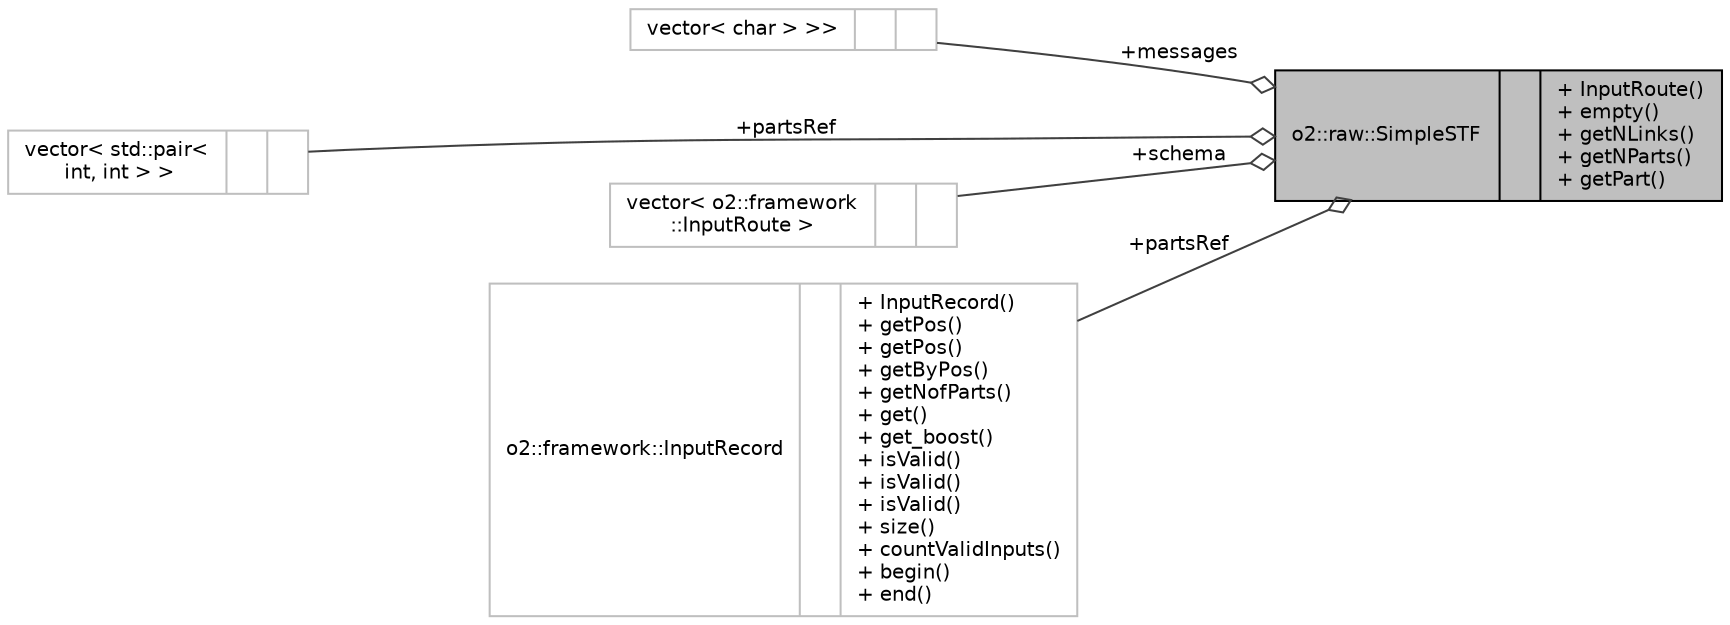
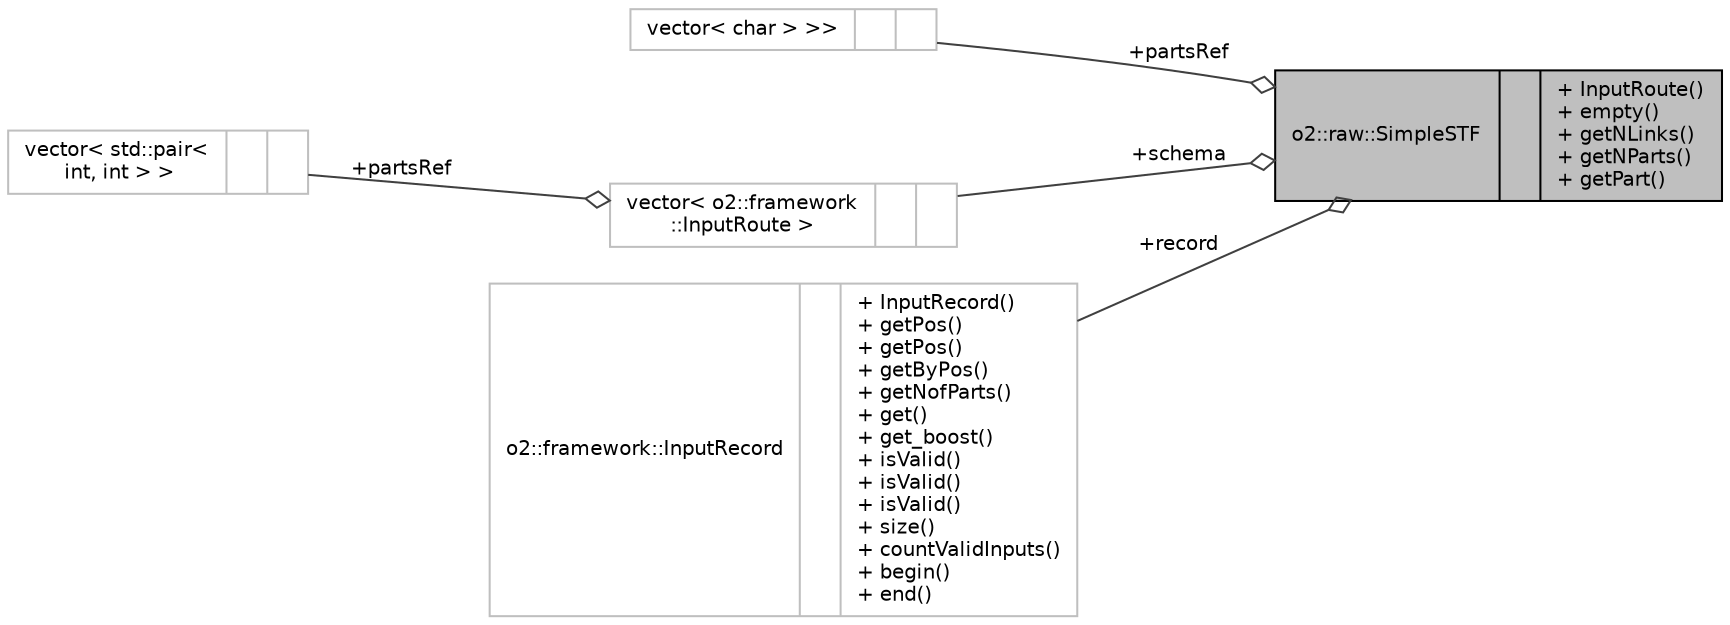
(1176, 53) -> (1176, 53)
(779, 140) -> (447, 187)
(1176, 245) -> (1176, 245)
